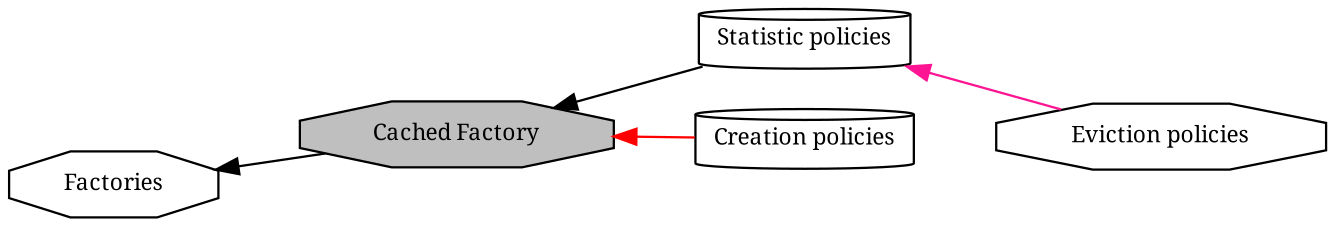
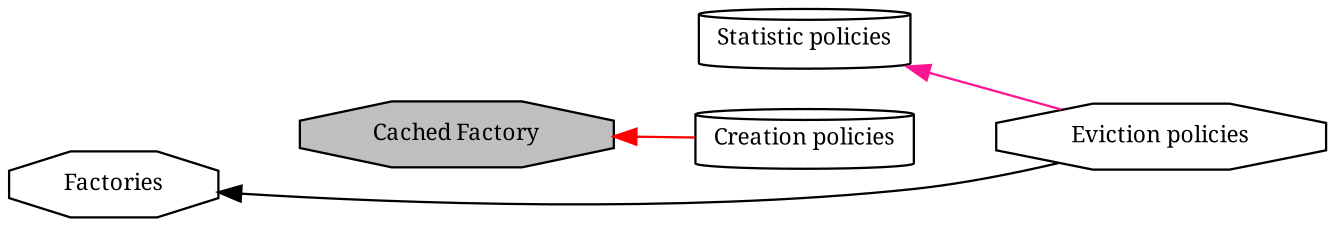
(639, 84) -> none
(282, 160) -> (651, 204)
